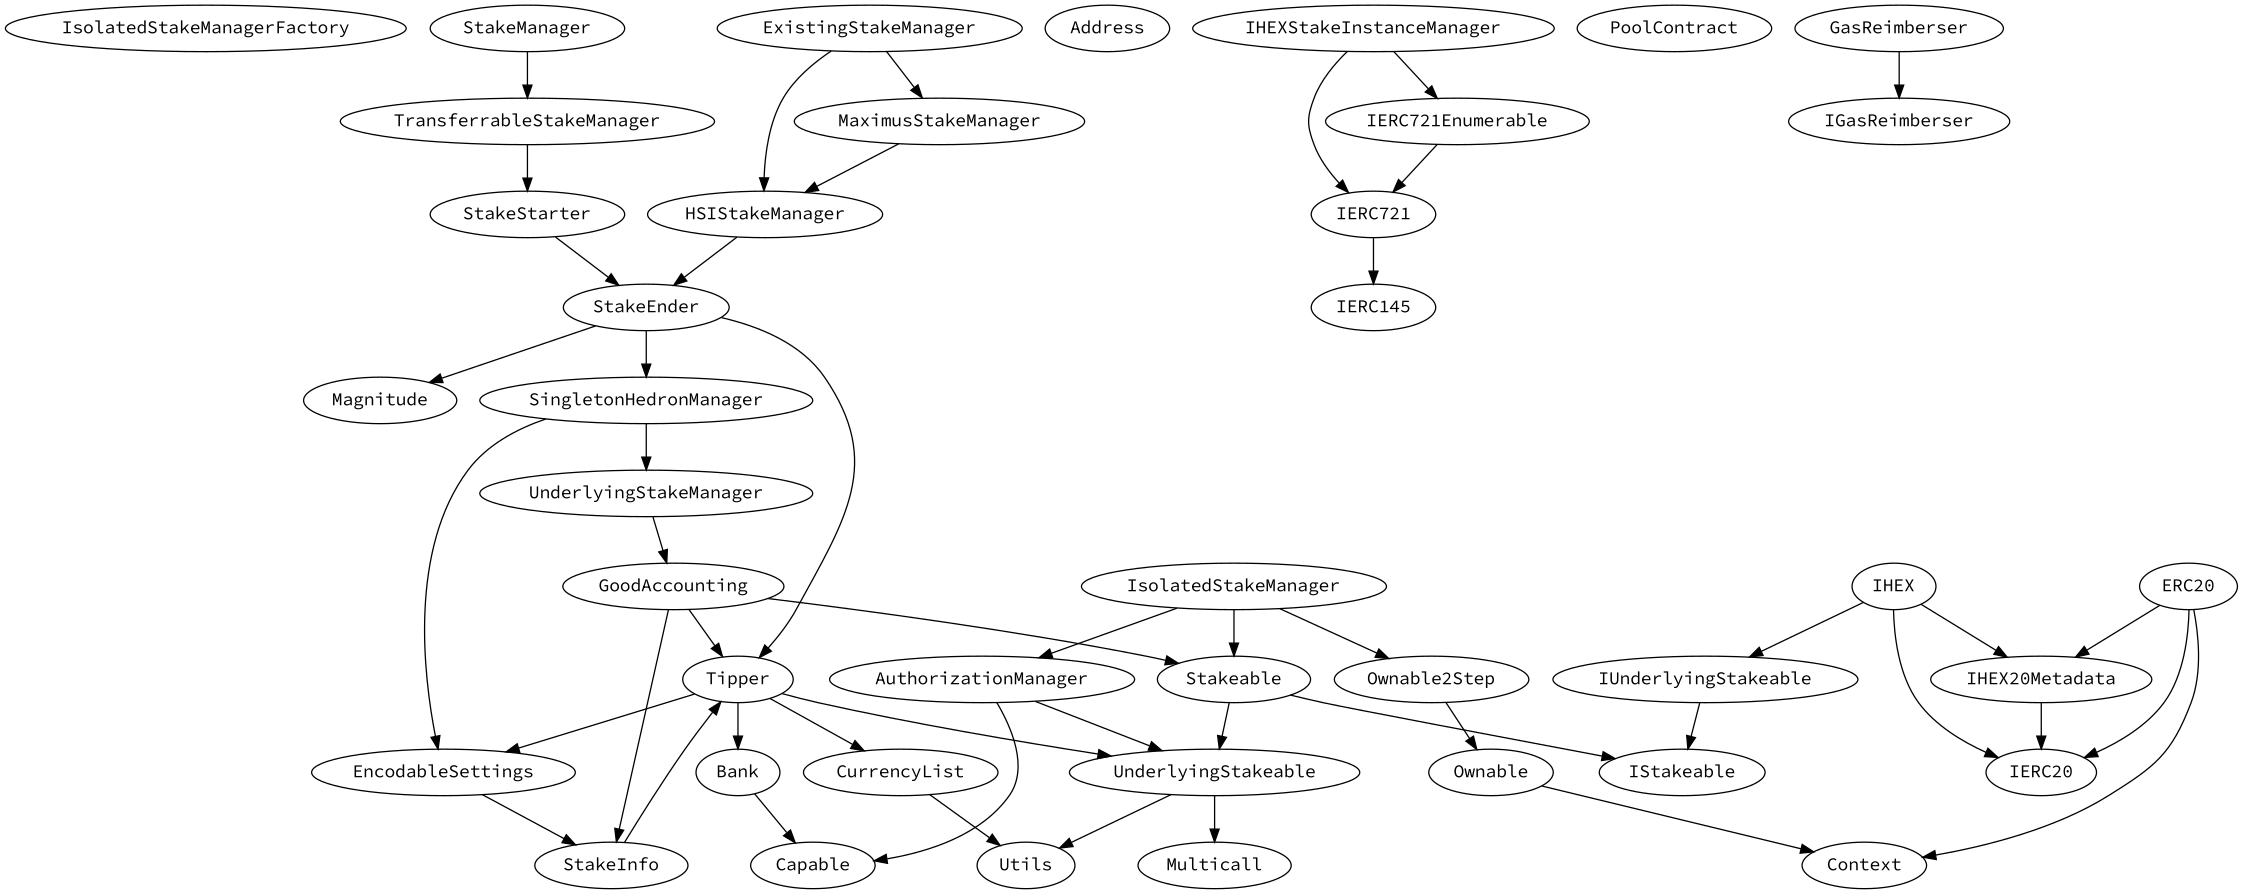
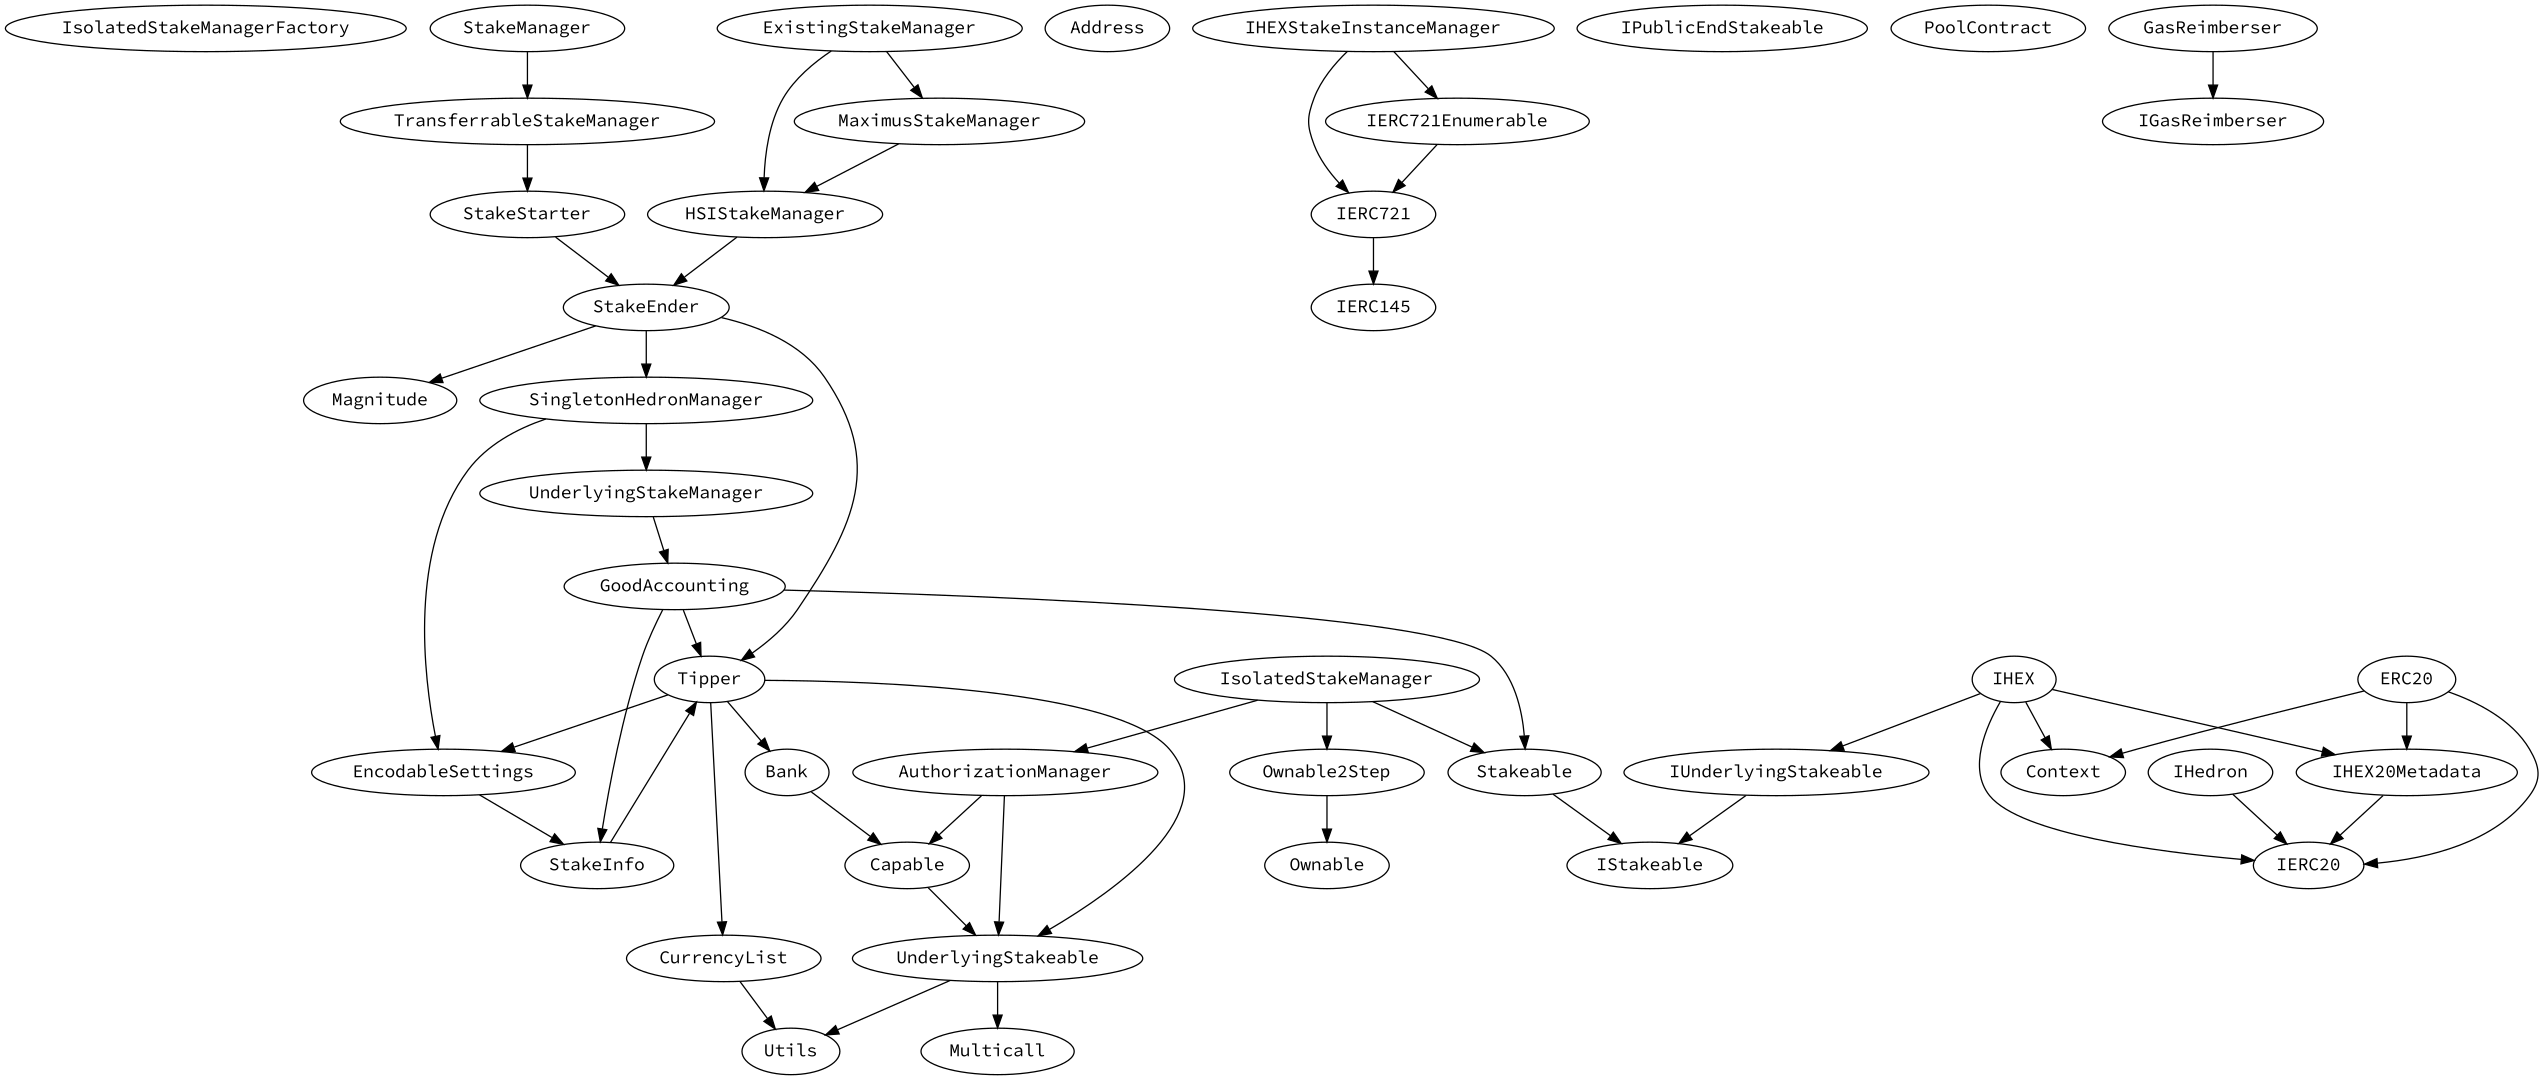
none -> (1722, 28)
(1226, 720) -> (947, 907)
none -> (2210, 772)
(1671, 817) -> (2035, 720)
